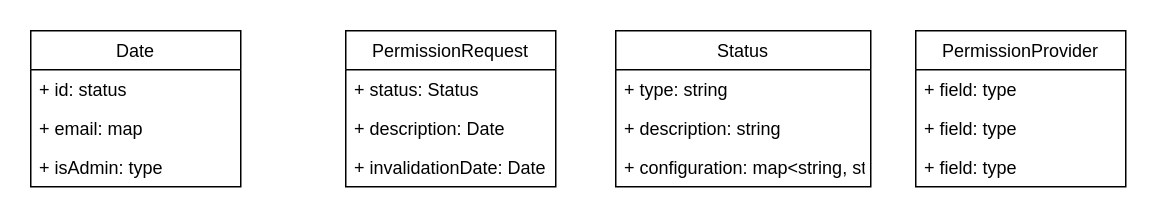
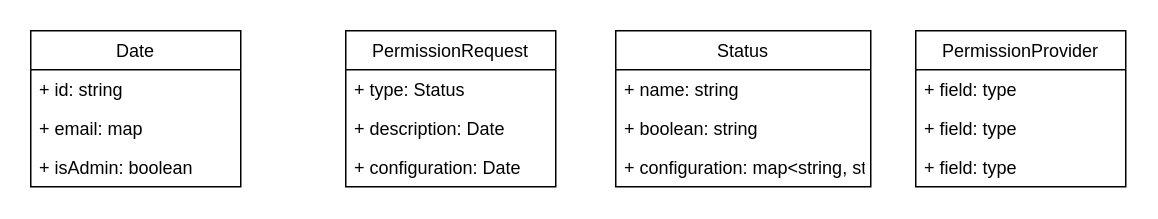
(90, 90) -> (88, 90)
(428, 90) -> (418, 90)
(685, 90) -> (685, 90)
(716, 129) -> (698, 129)
(103, 168) -> (116, 168)
(459, 168) -> (448, 168)
